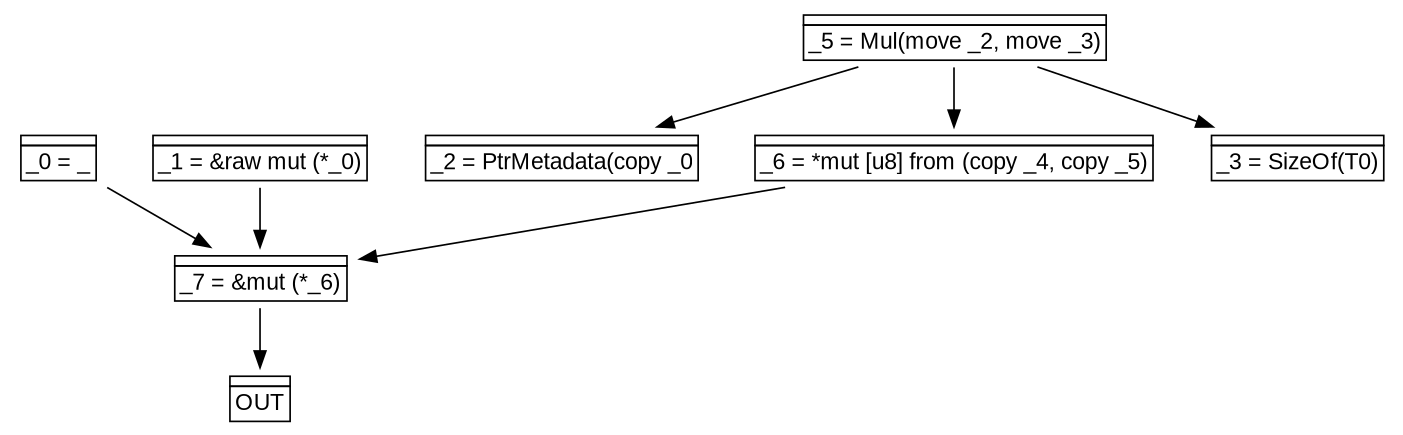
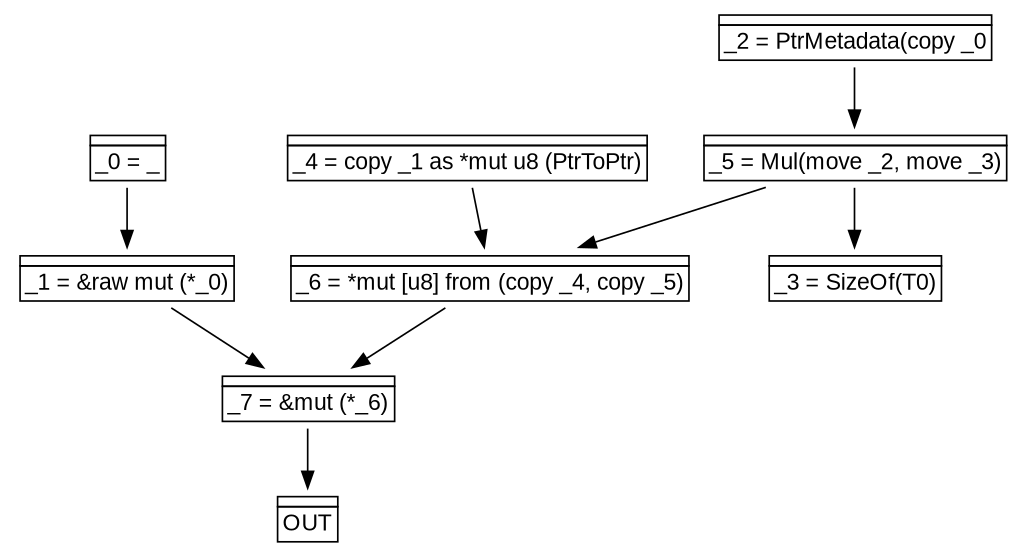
(766, 95) -> (855, 89)
none -> (467, 157)
(152, 213) -> (127, 209)
